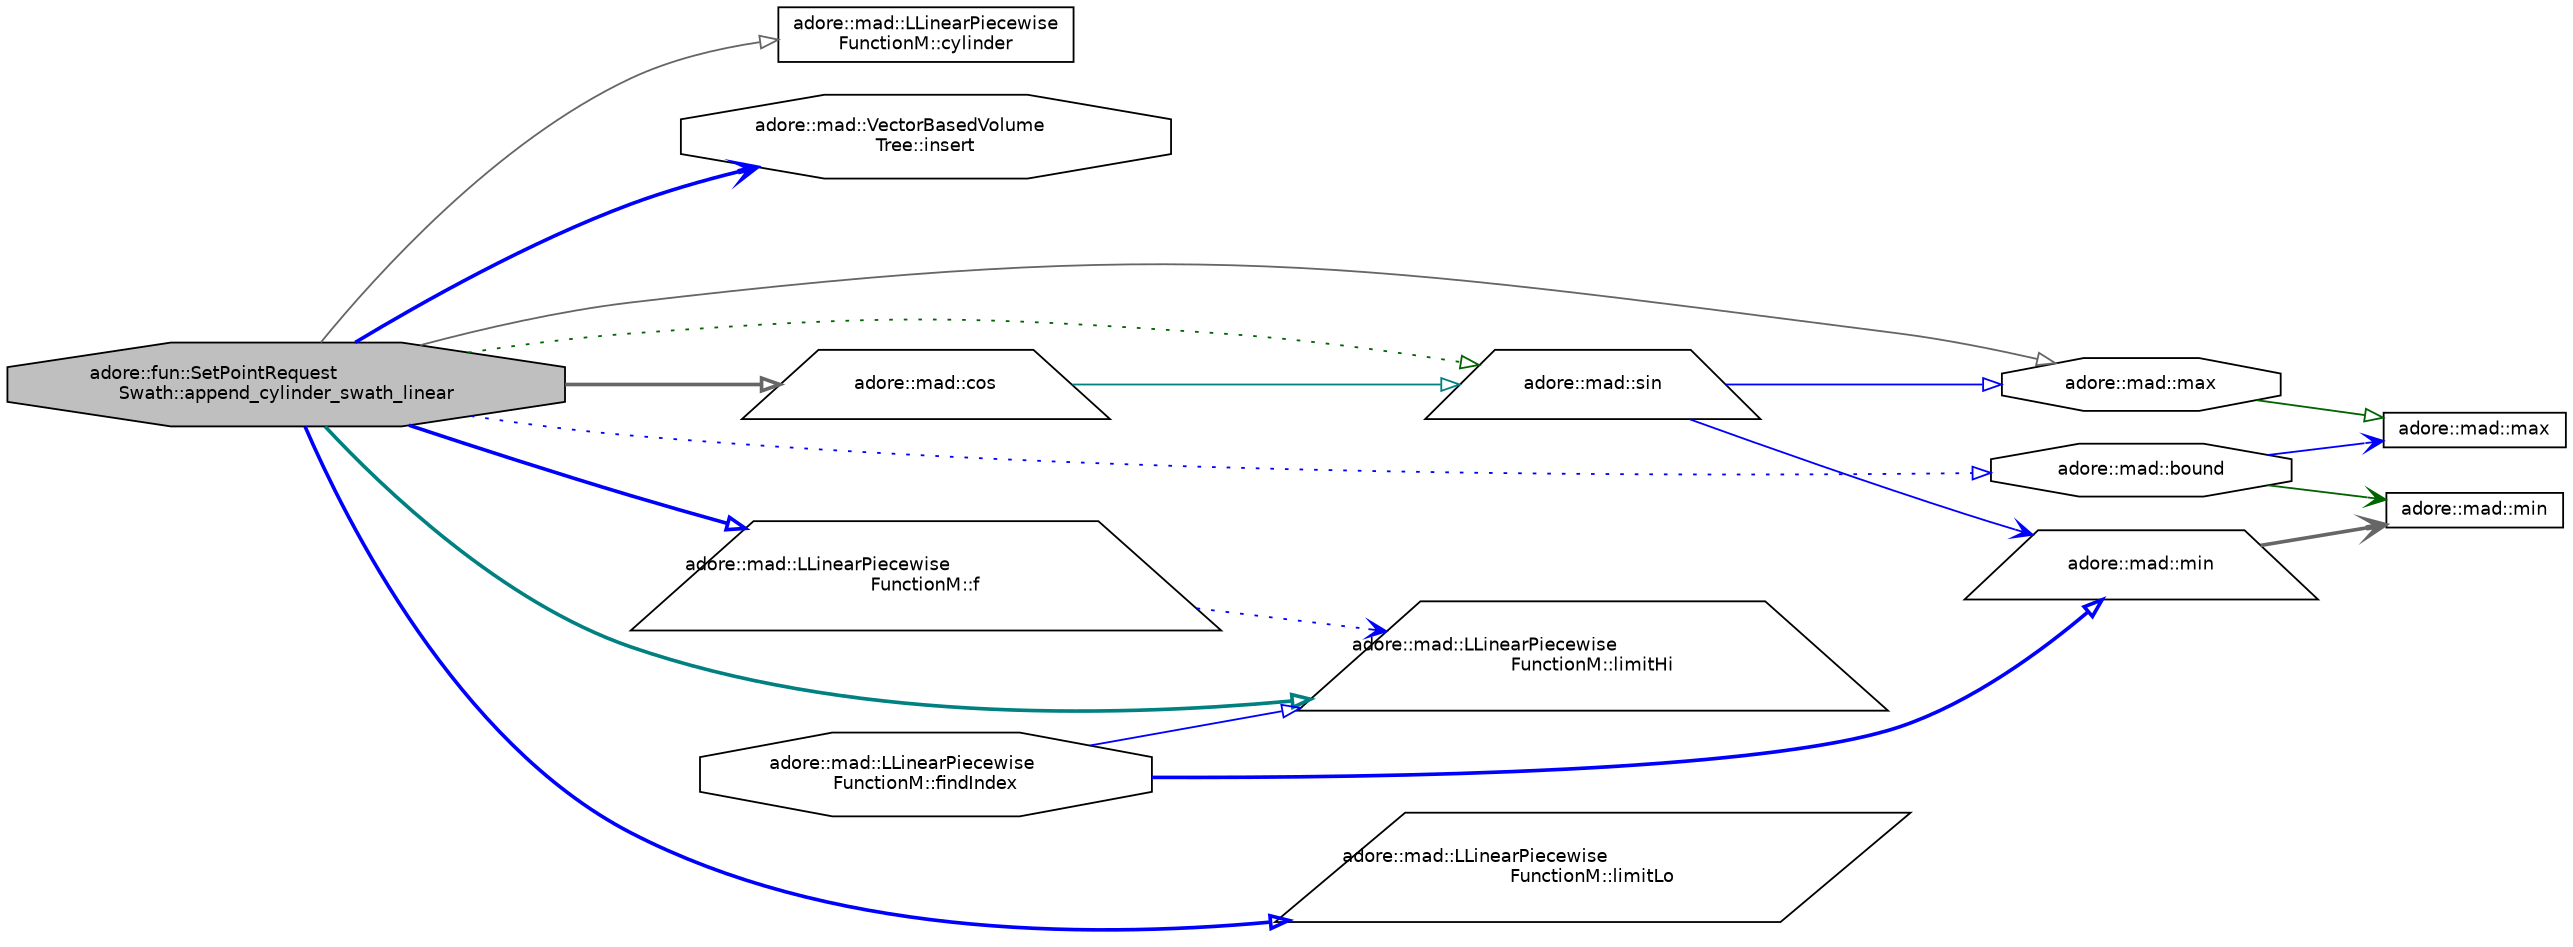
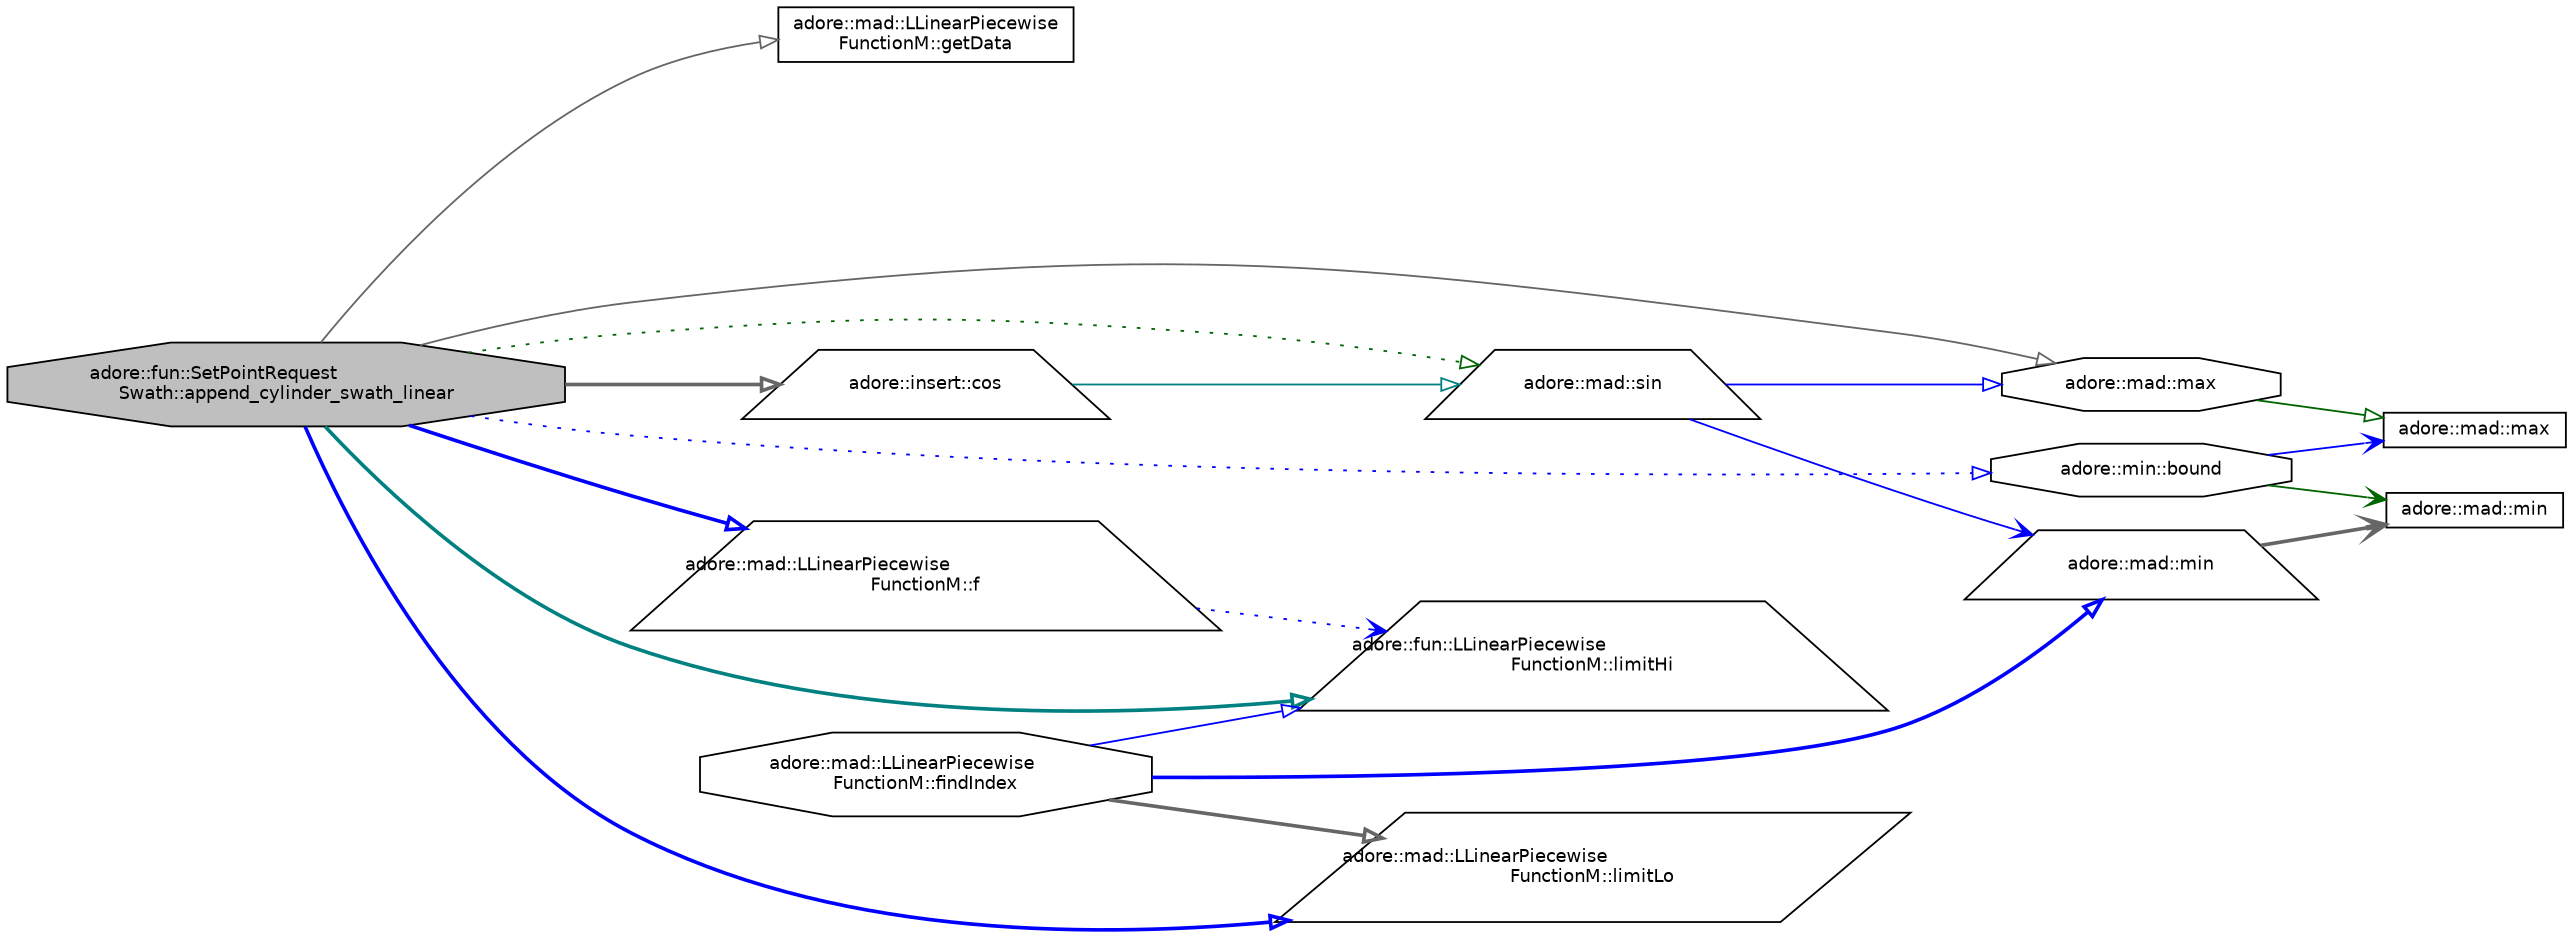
(926, 35) -> (926, 35)
(926, 137) -> none
(926, 384) -> (926, 384)
(2141, 470) -> (2141, 470)
(1593, 656) -> (1593, 656)
none -> (1237, 818)
